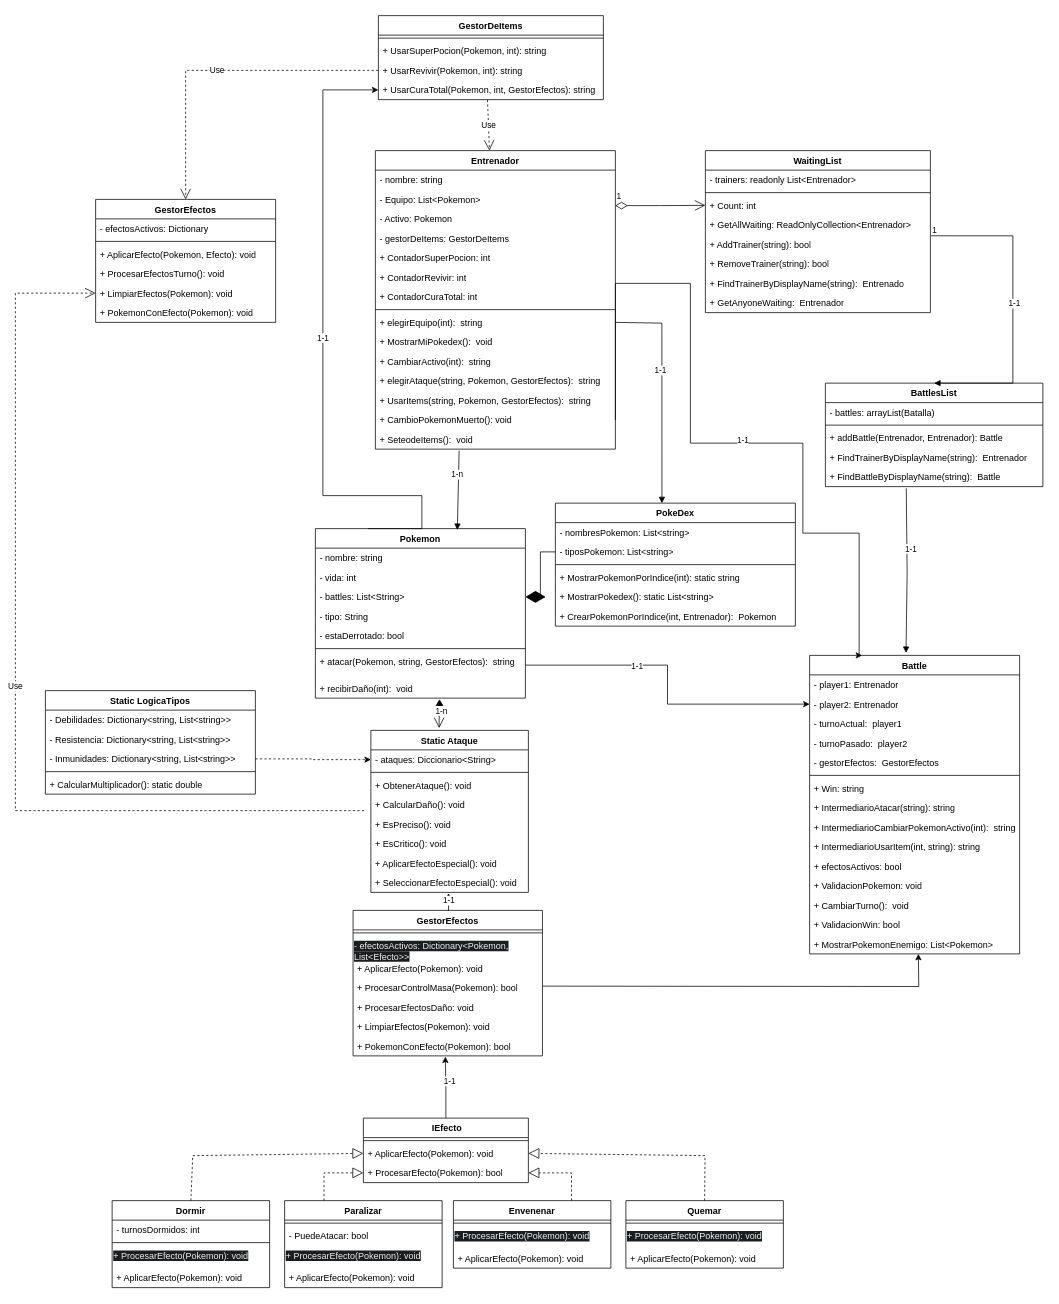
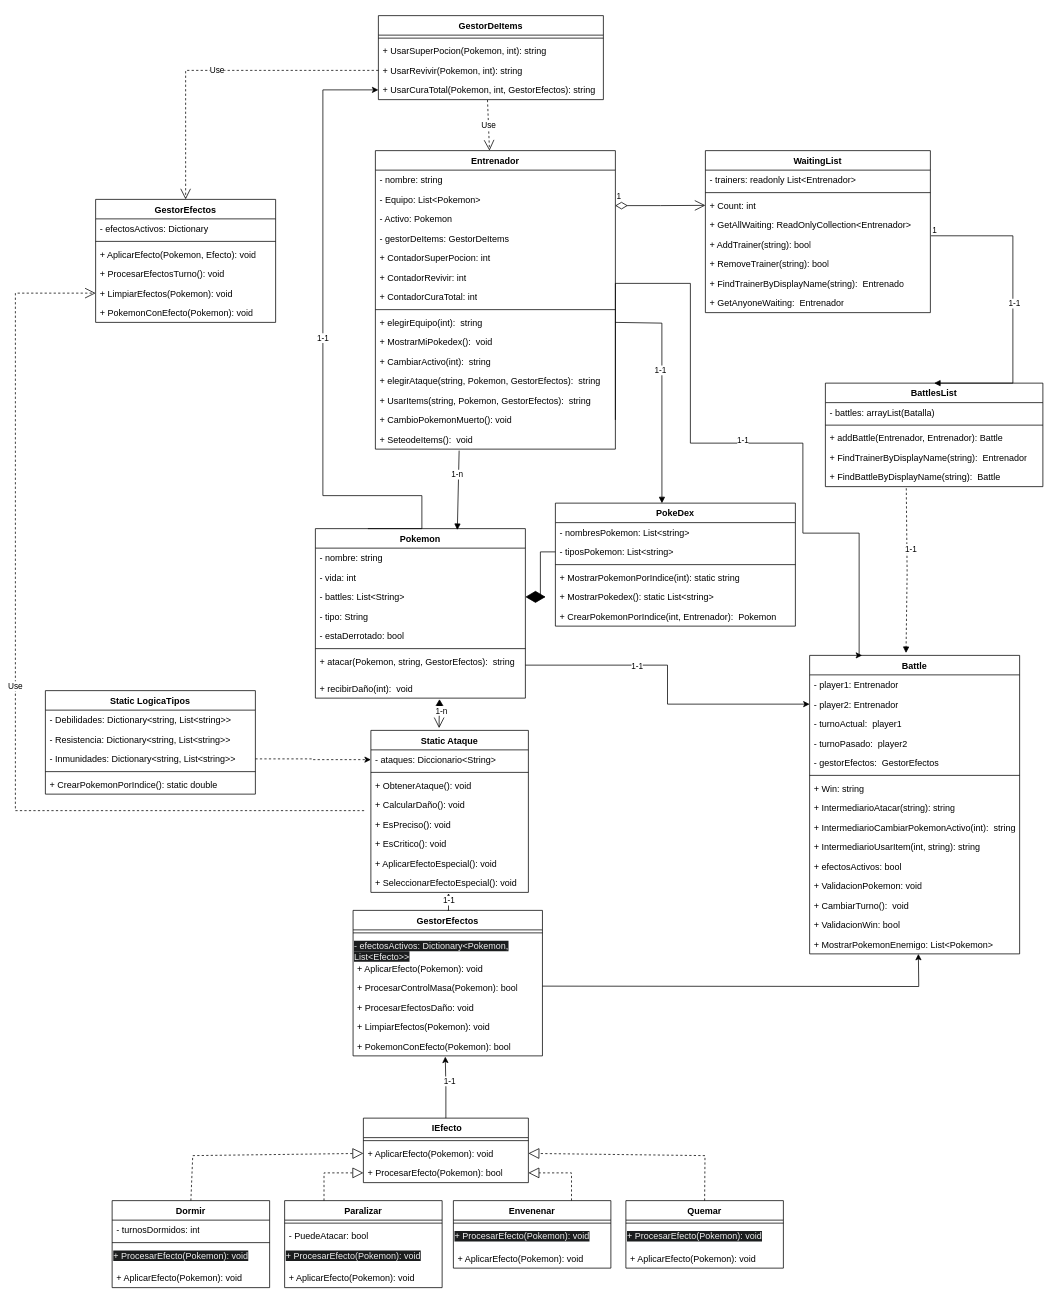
(907, 599) -> (907, 599)
(137, 785) -> (142, 785)
